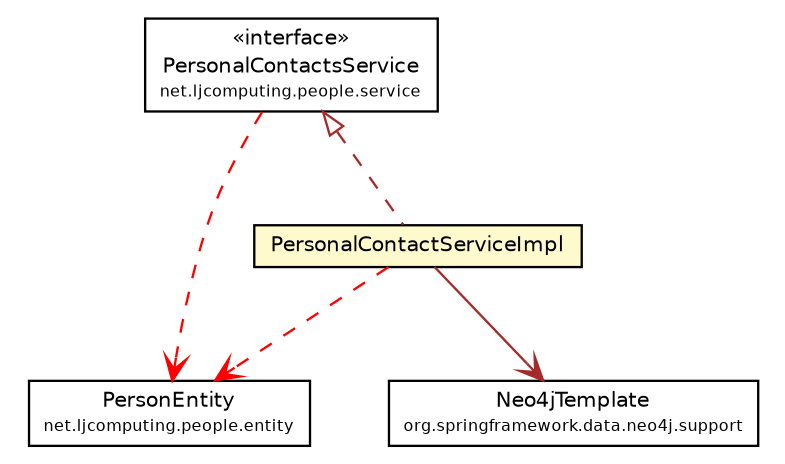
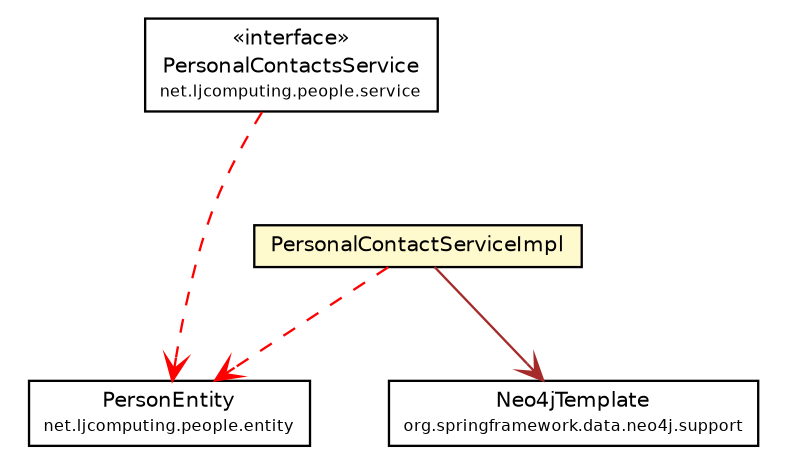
(370, 178) -> none
